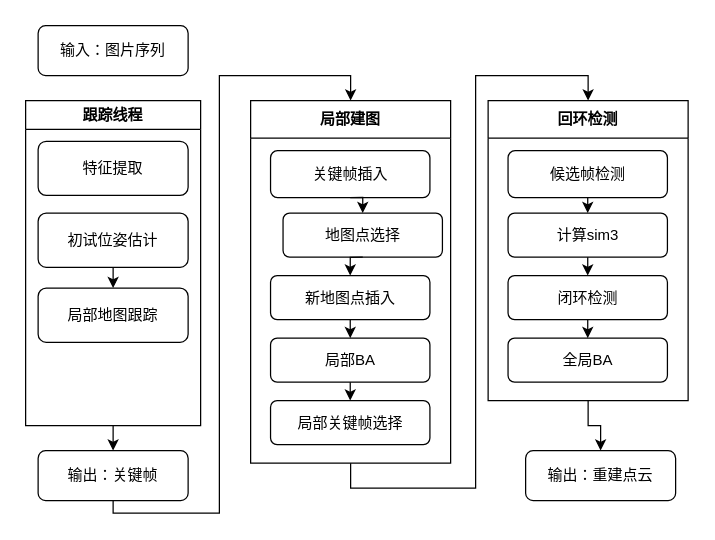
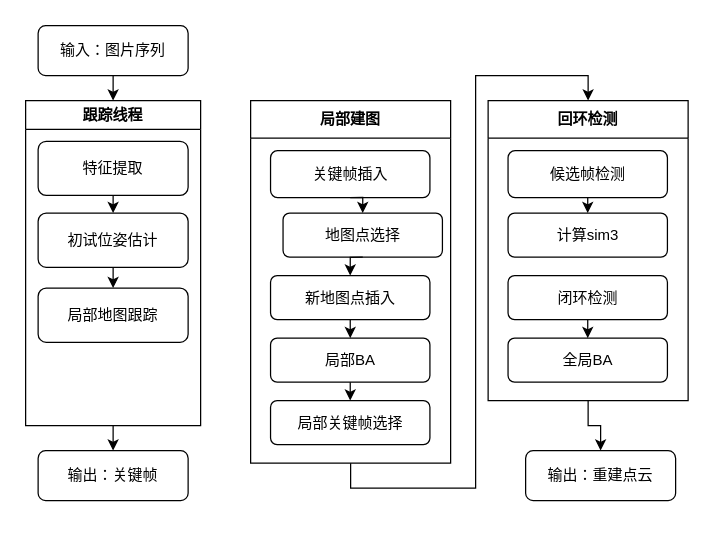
none -> (113, 84)
none -> (113, 200)
(588, 262) -> none
(219, 280) -> none
